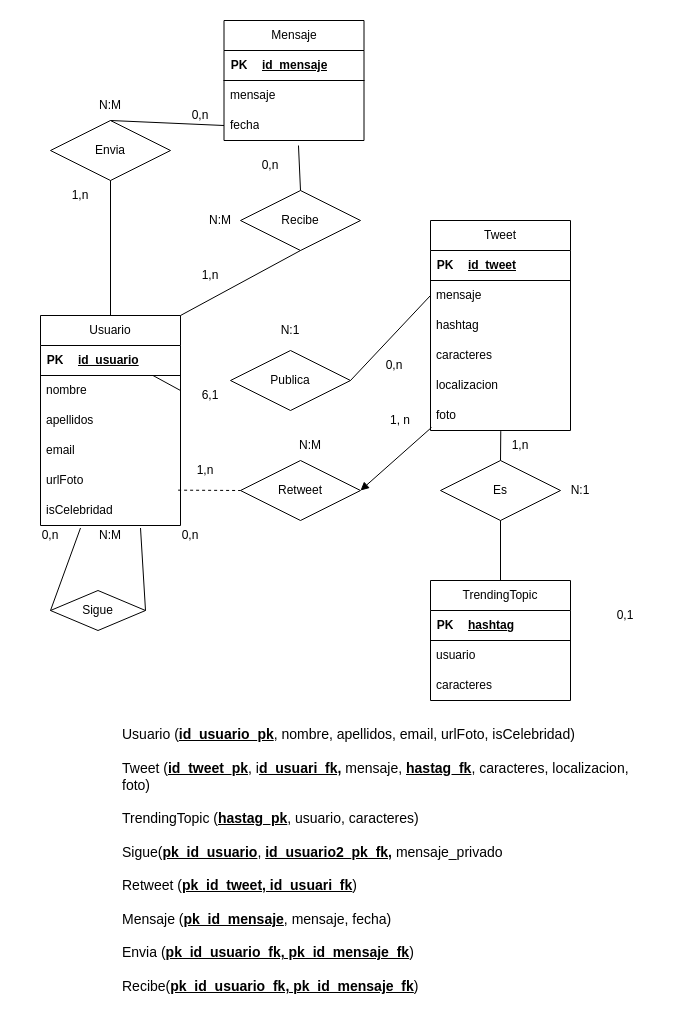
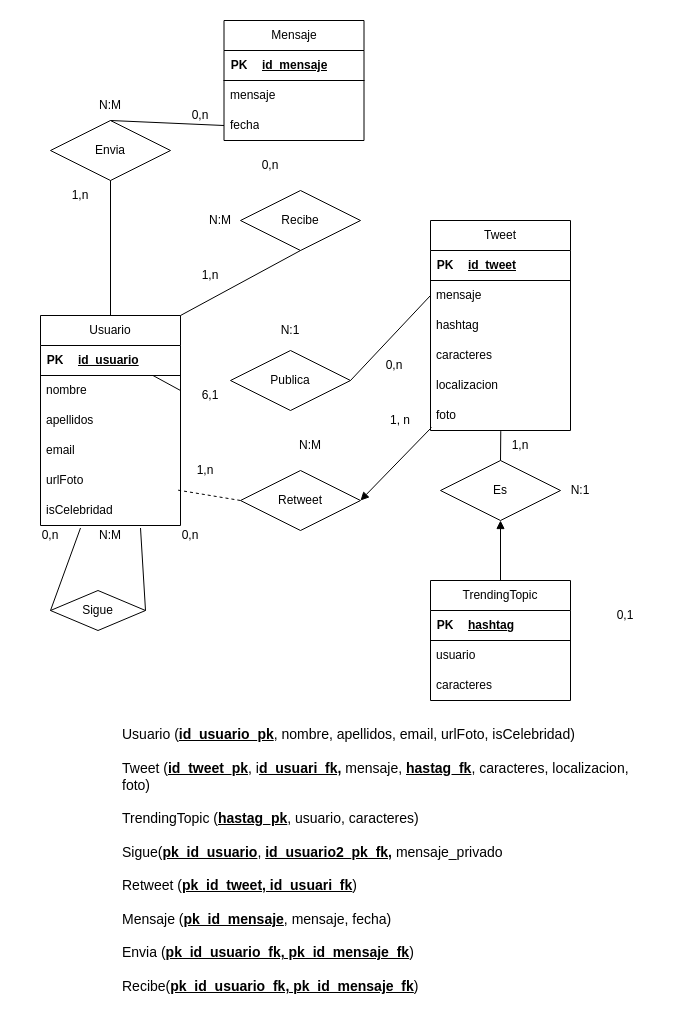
(299, 168) -> none
(301, 491) -> (301, 501)
(501, 527) -> (501, 530)
